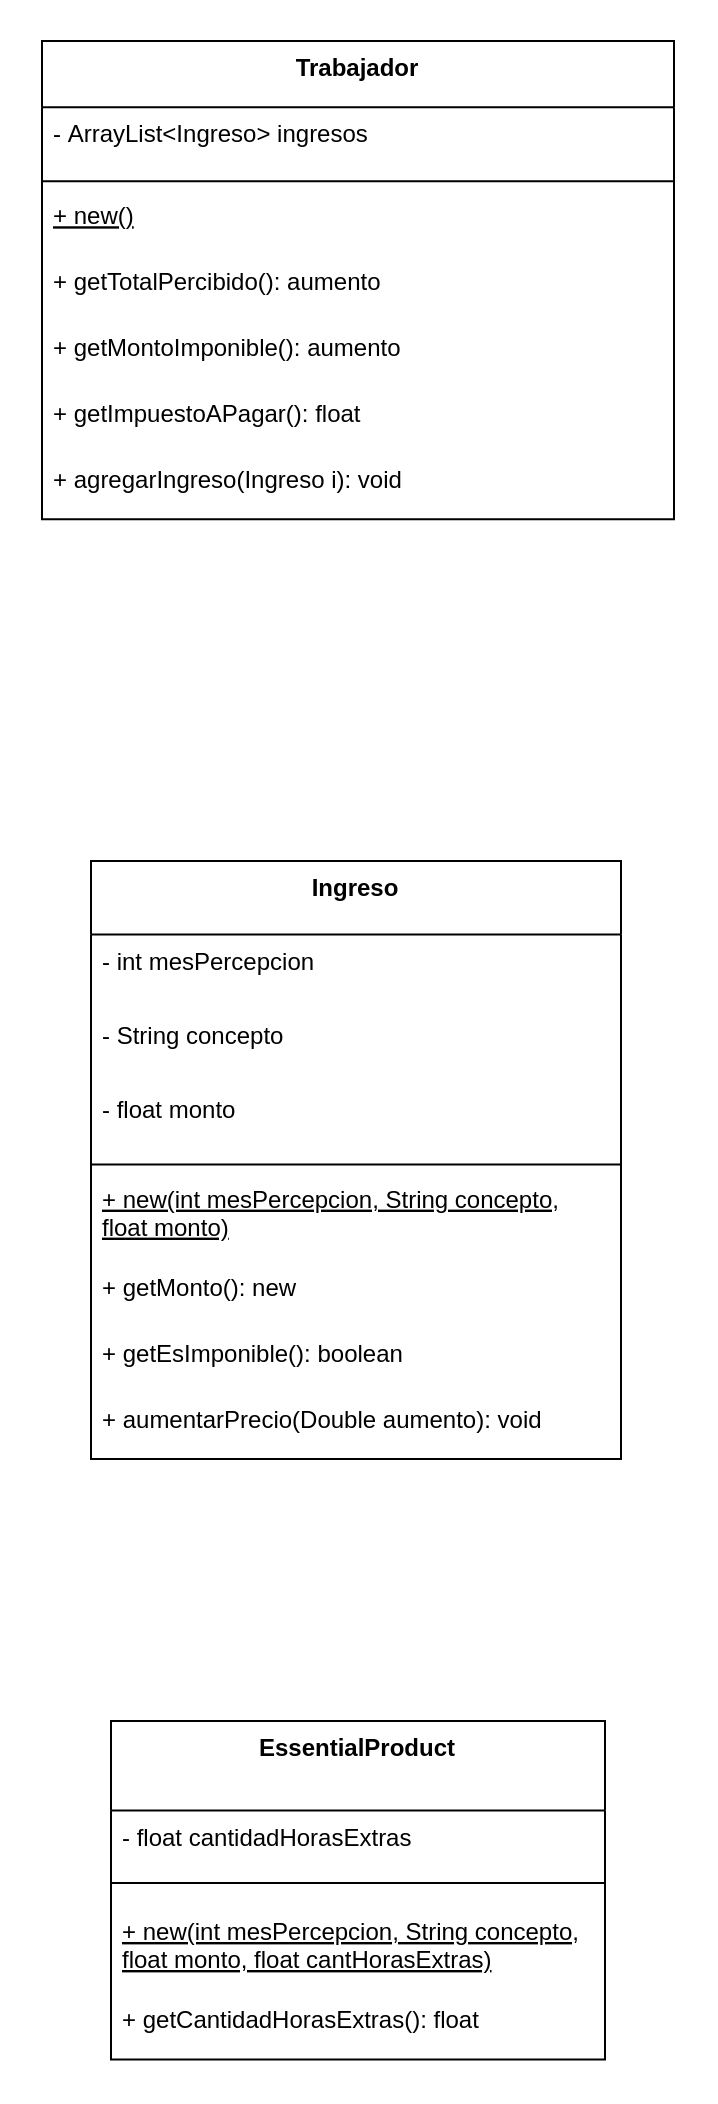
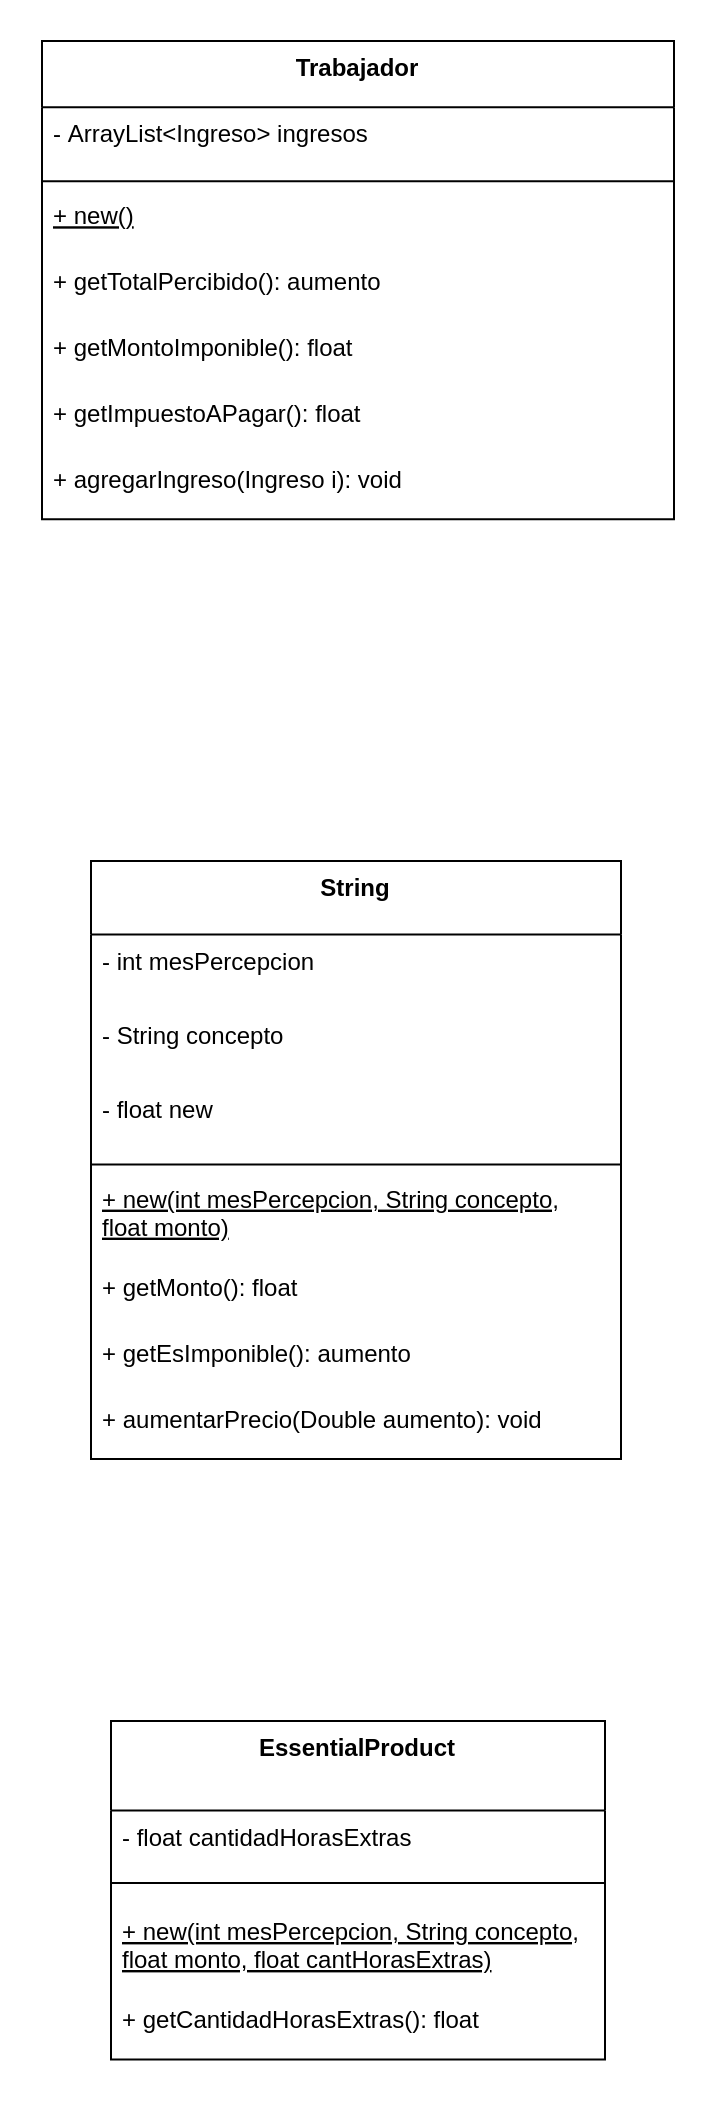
(239, 348) -> (222, 348)
(355, 888) -> (355, 888)
(180, 1110) -> (167, 1110)
(207, 1288) -> (217, 1288)
(265, 1354) -> (268, 1354)
